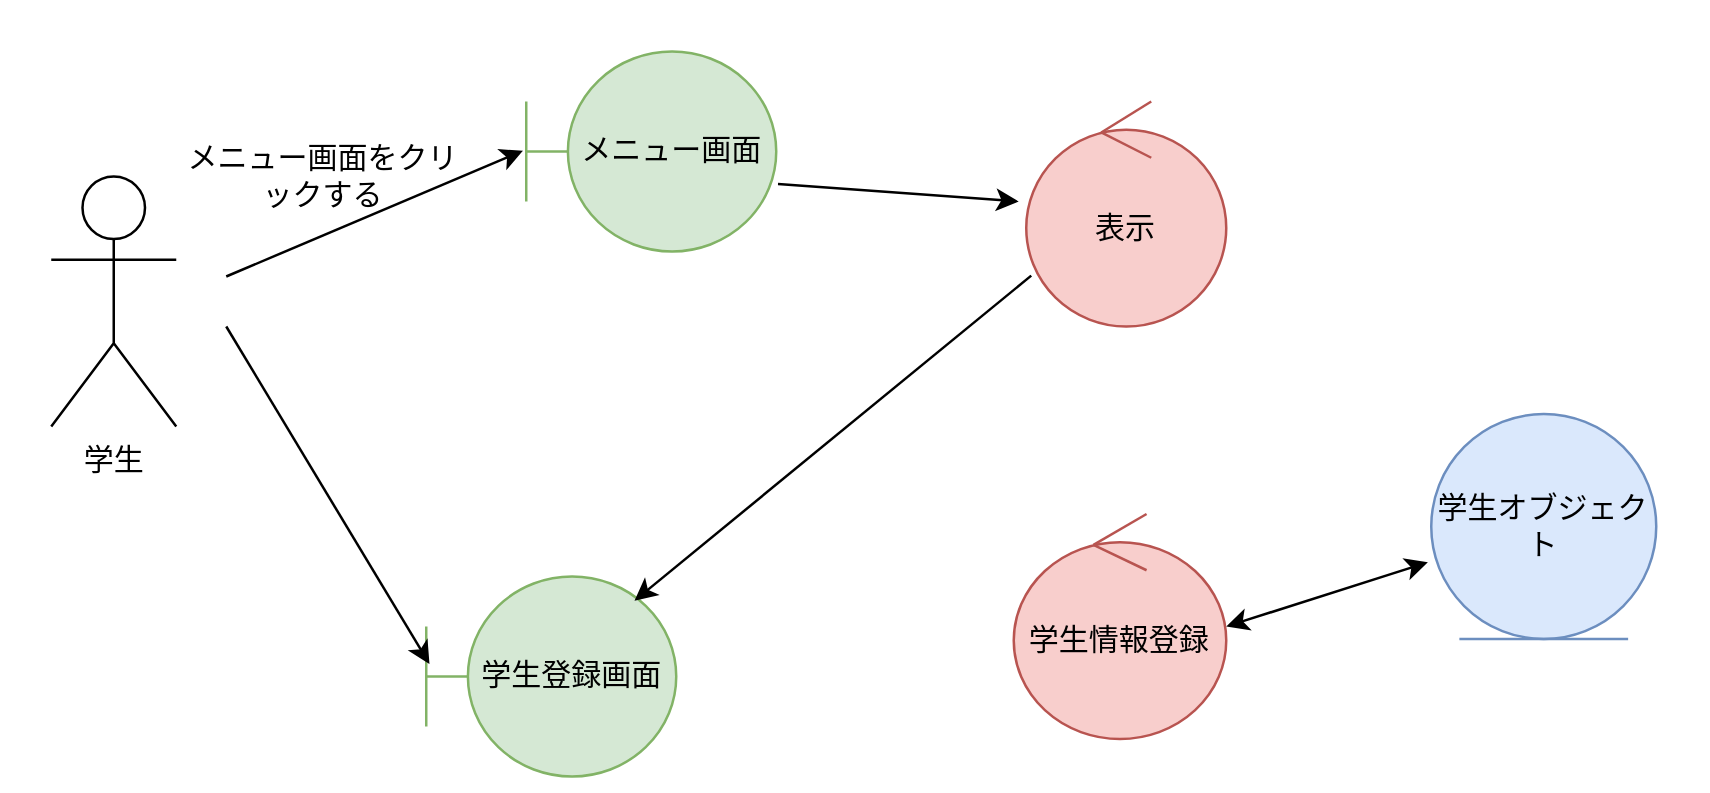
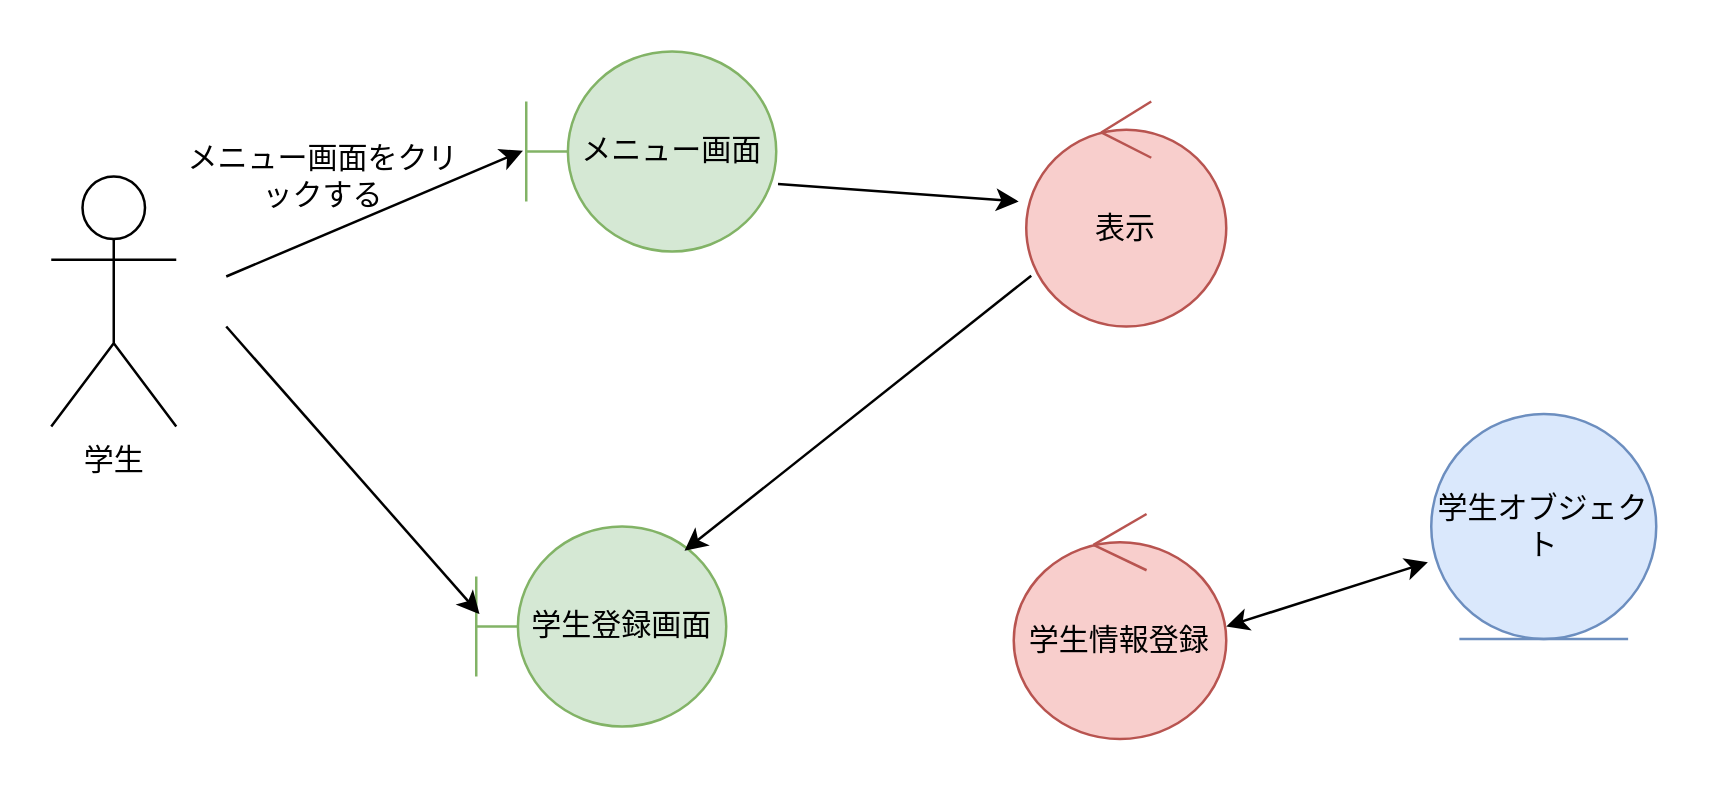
(551, 676) -> (601, 626)
